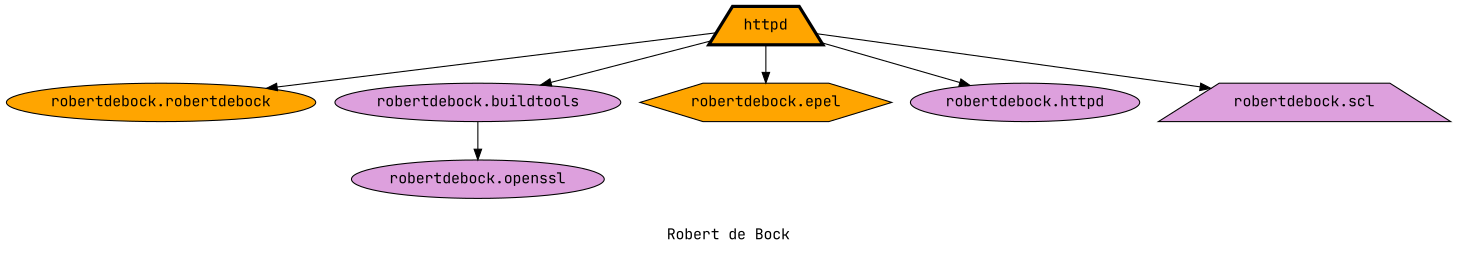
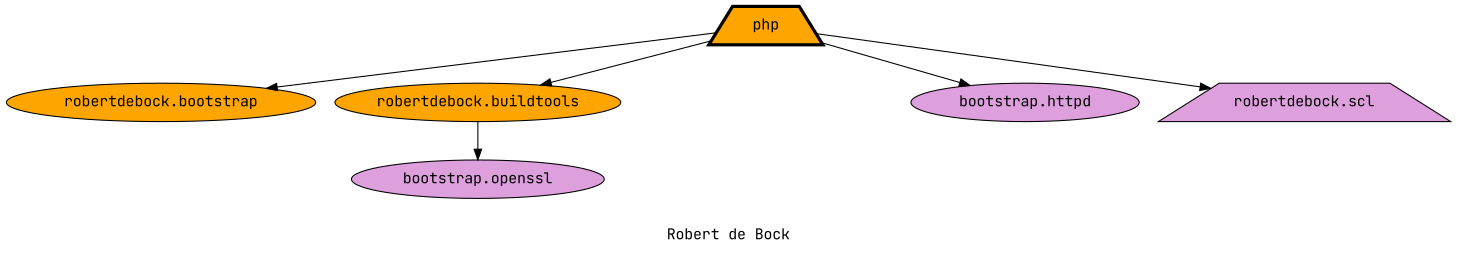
(766, 26) -> (766, 26)
(161, 102) -> (161, 102)
(478, 102) -> (478, 102)
(766, 102) -> none
(1025, 102) -> (1025, 102)
(478, 179) -> (478, 179)
